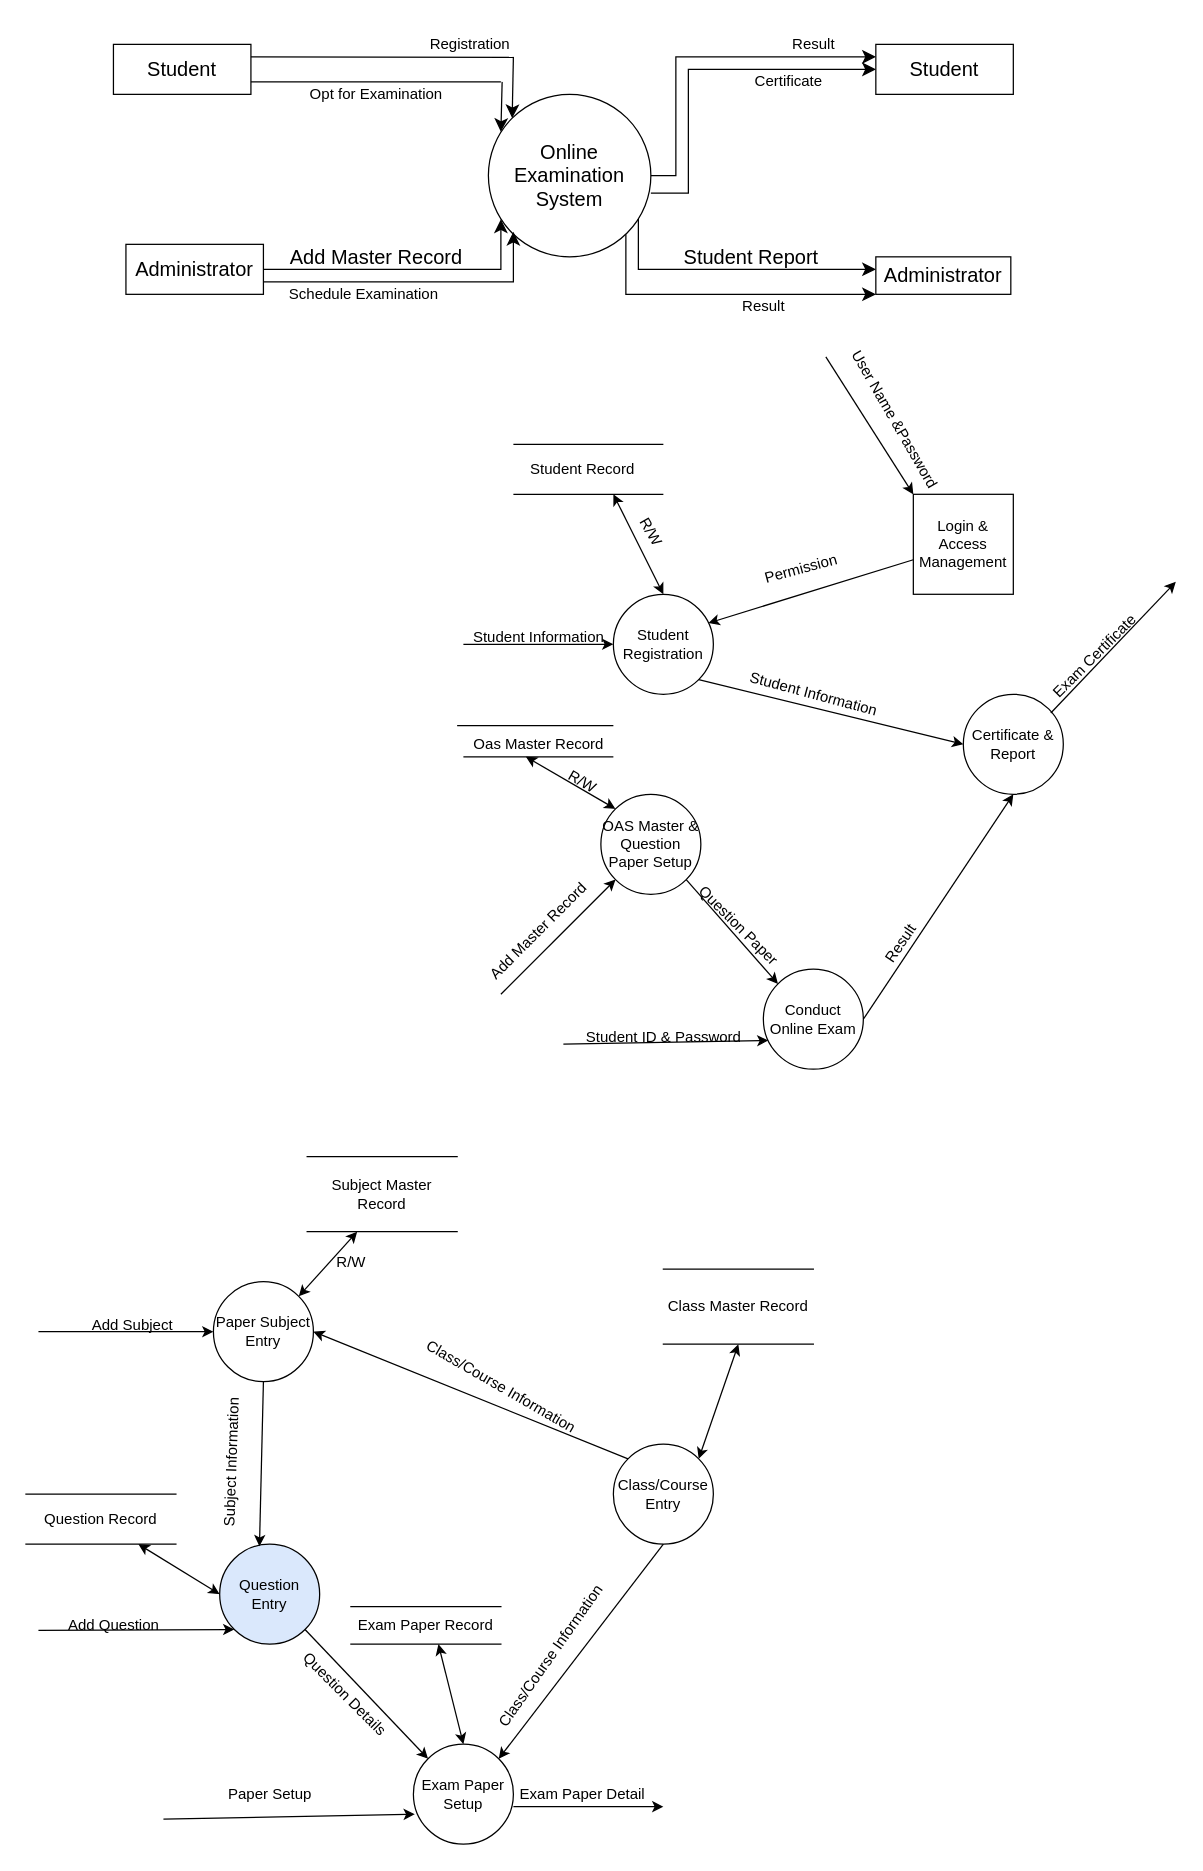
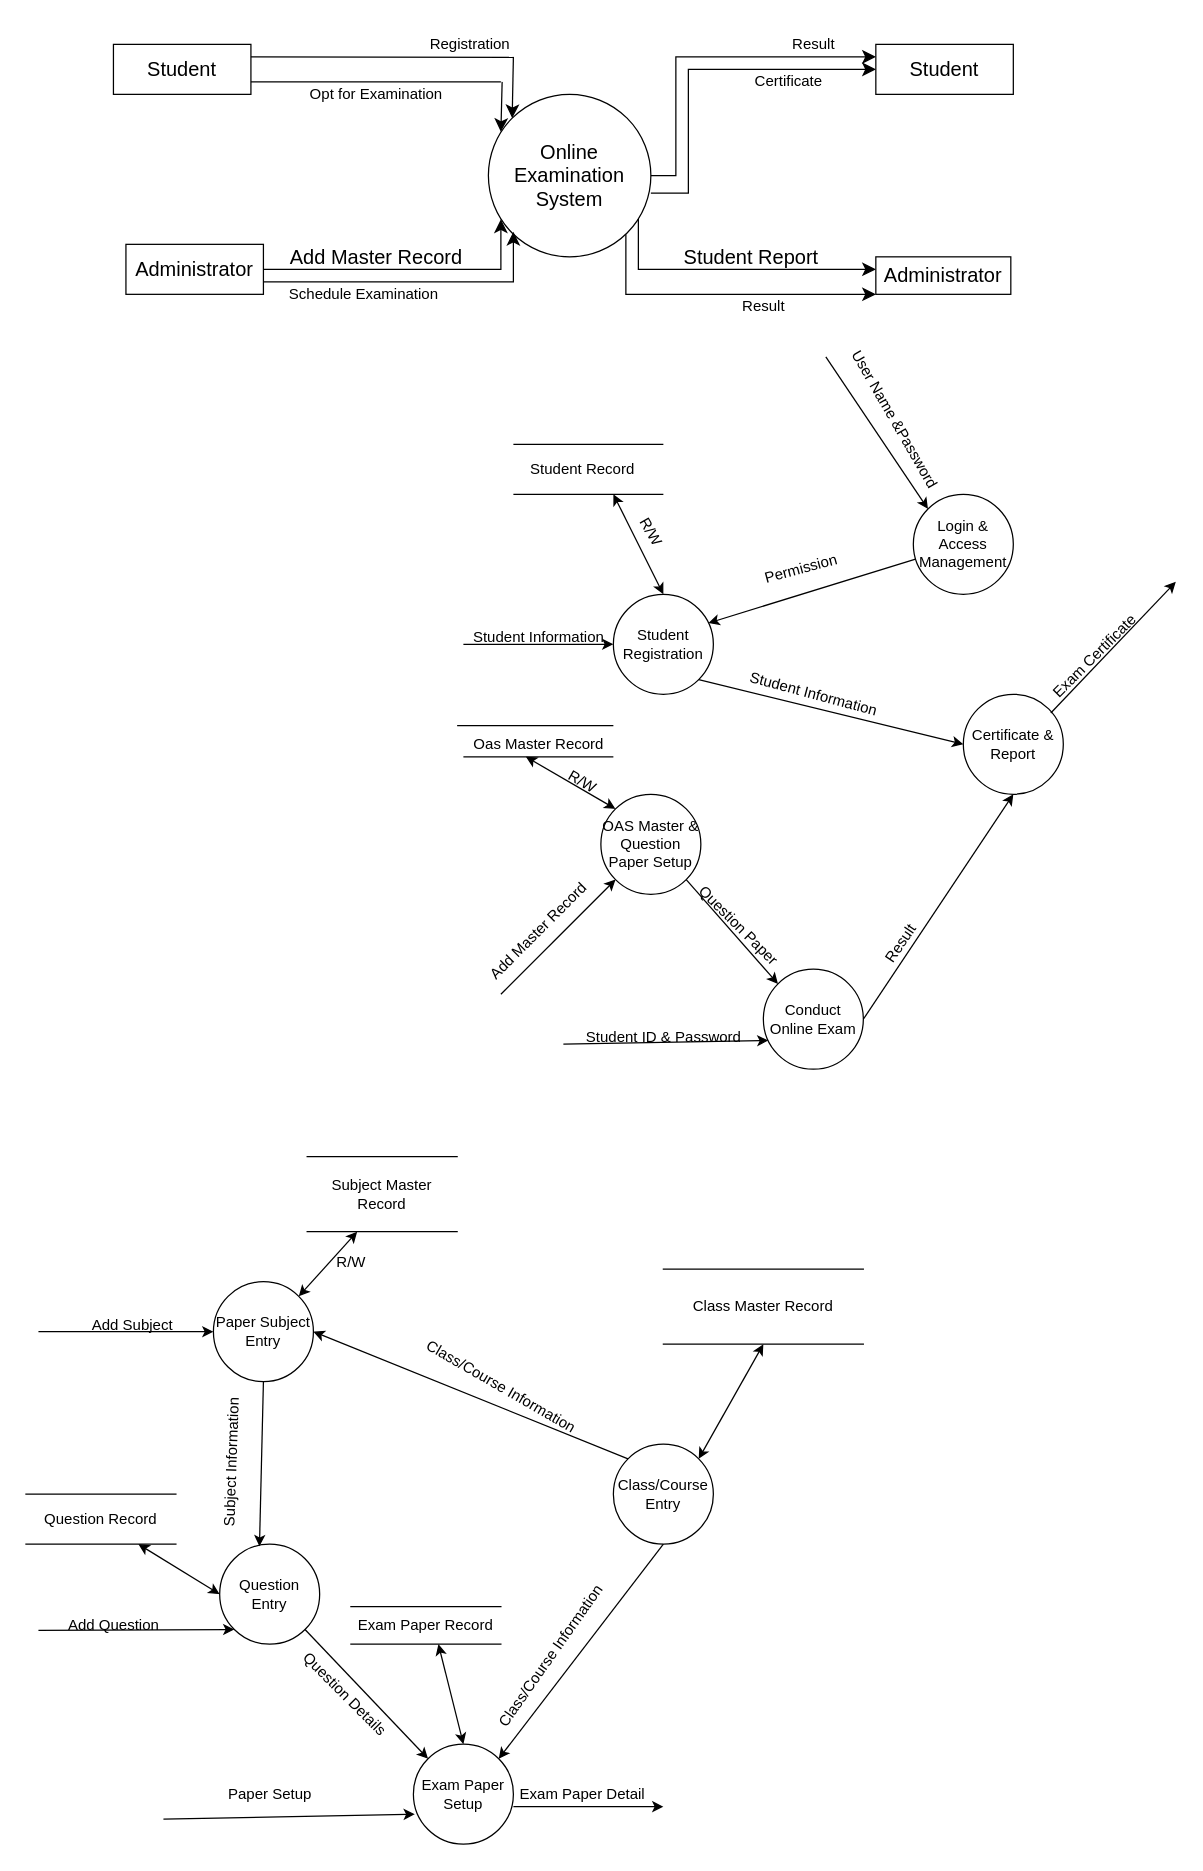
(963, 544) -> (963, 544)
(738, 1307) -> (763, 1307)
(269, 1594) -> (269, 1594)
